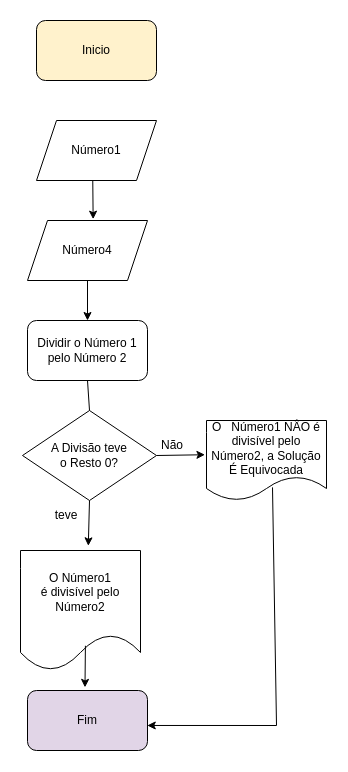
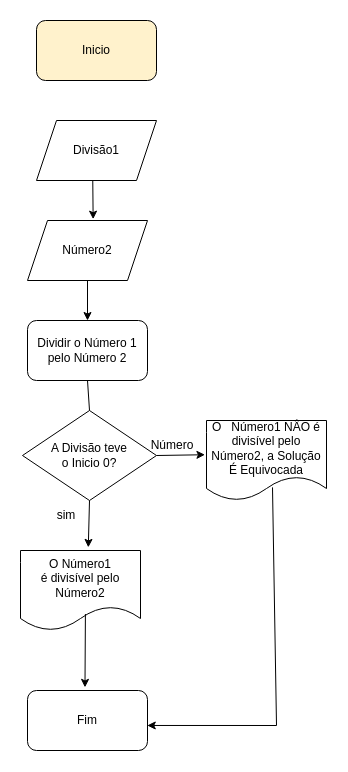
(97, 151) -> (97, 151)
(88, 251) -> (88, 251)
(173, 446) -> (173, 446)
(90, 456) -> (90, 456)
(67, 516) -> (67, 516)
(81, 611) -> (81, 591)
(88, 721) -> (88, 721)
